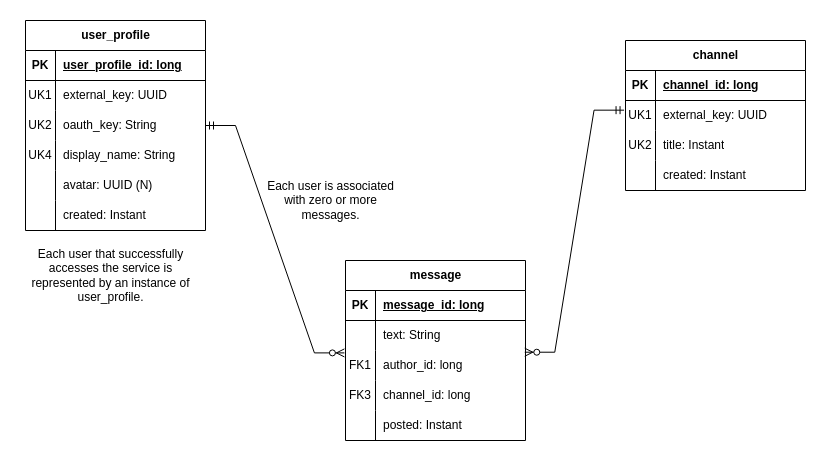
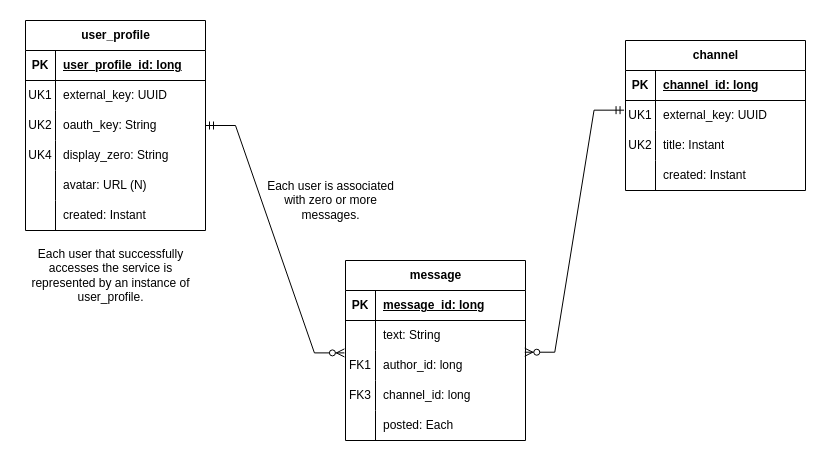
(123, 156) -> (123, 156)
(113, 186) -> (109, 186)
(431, 426) -> (421, 426)
